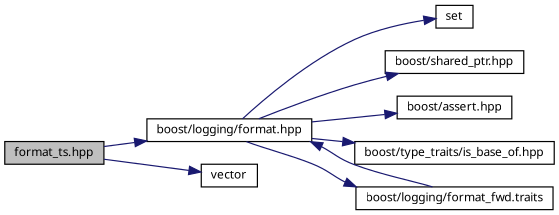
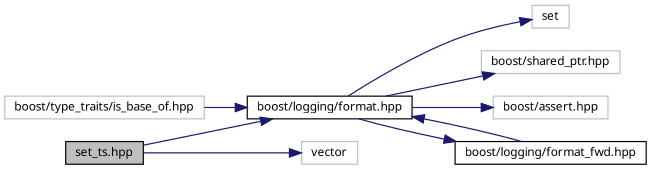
(454, 17) -> (551, 17)
(454, 62) -> (551, 62)
(454, 108) -> (551, 108)
(327, 140) -> (220, 108)
(54, 153) -> (105, 153)
(454, 153) -> (105, 108)
(229, 176) -> (330, 153)
(454, 198) -> (551, 153)
